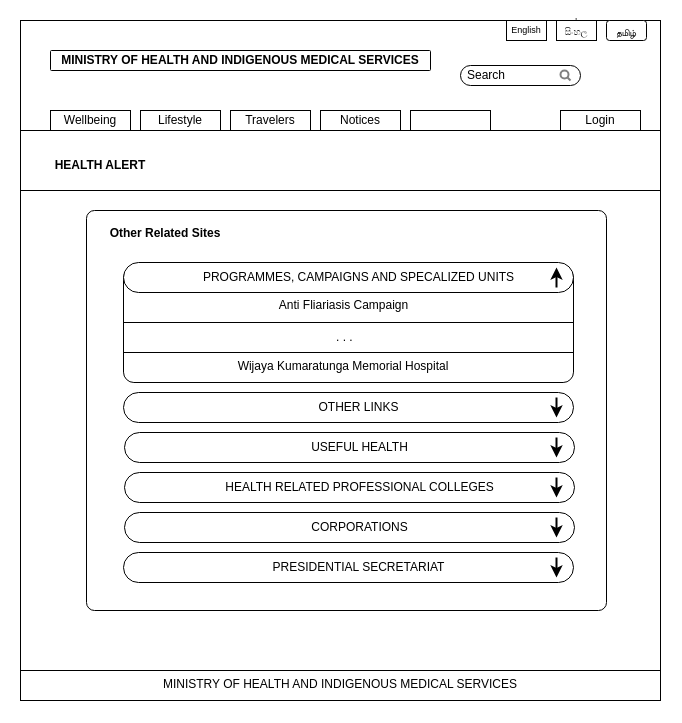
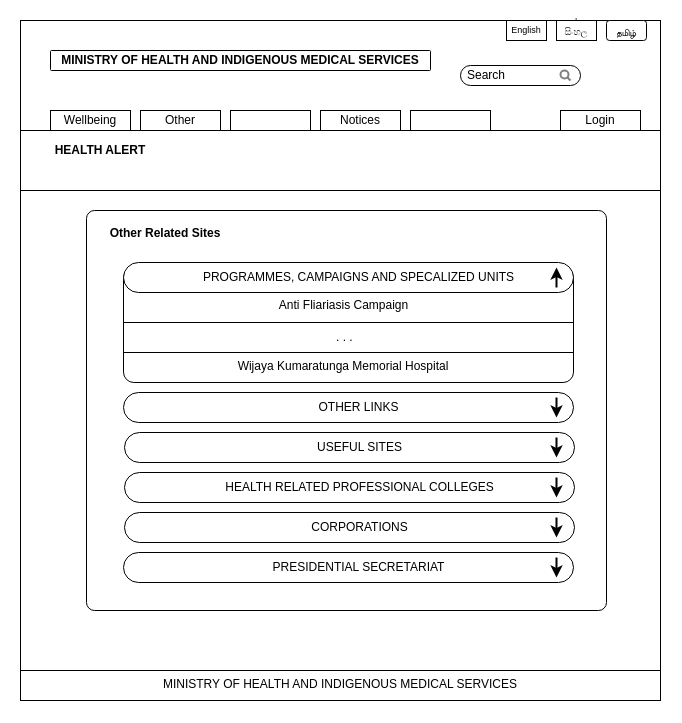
(181, 121) -> (181, 121)
(271, 121) -> none
(101, 166) -> (101, 151)
(360, 448) -> (360, 448)
